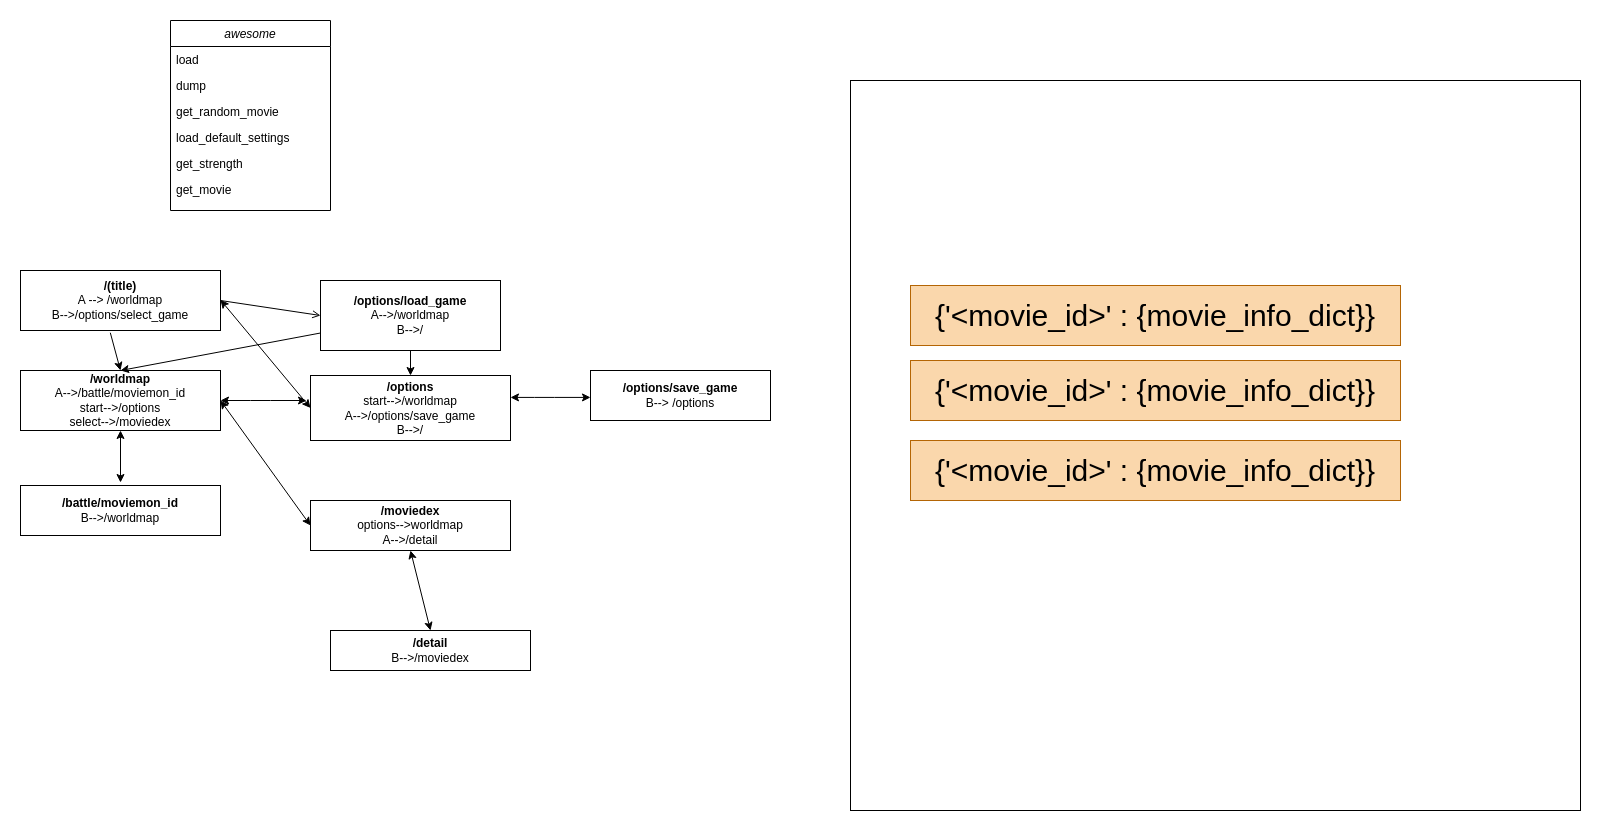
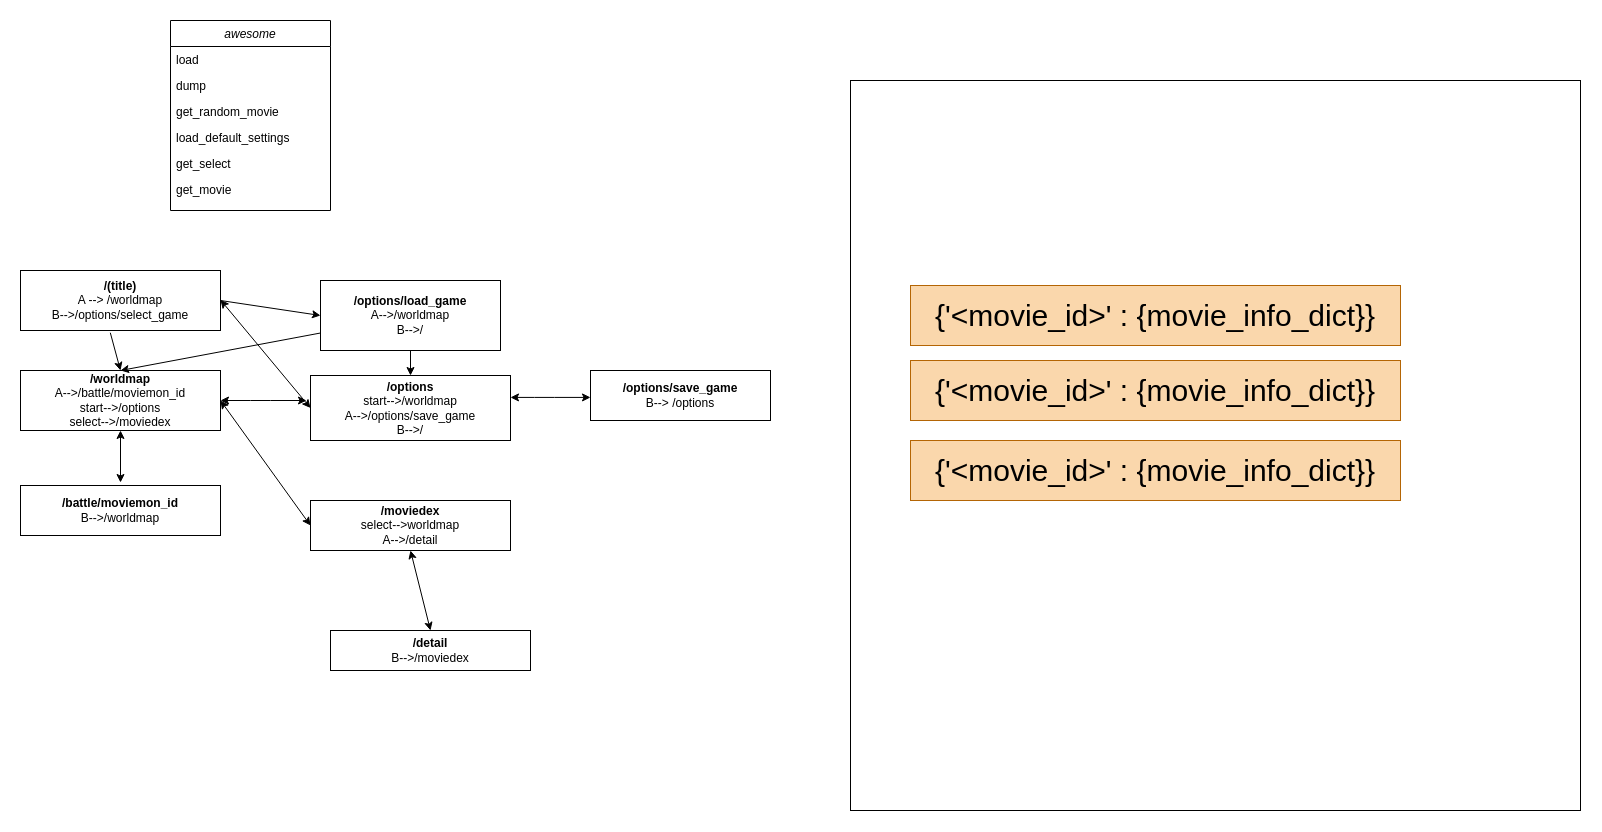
(216, 164) -> (208, 164)
(313, 314) -> (312, 314)
(411, 526) -> (411, 526)
